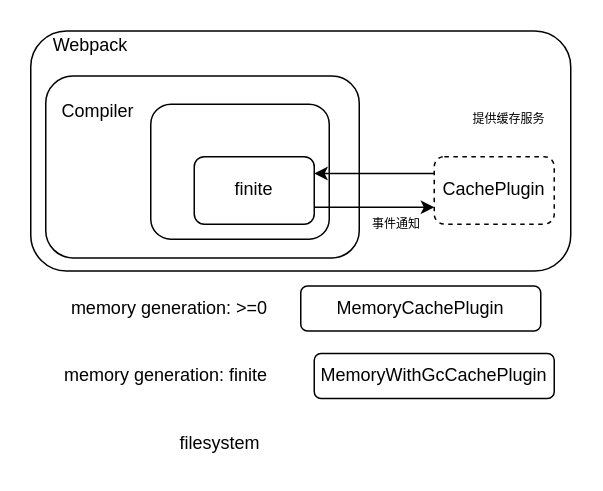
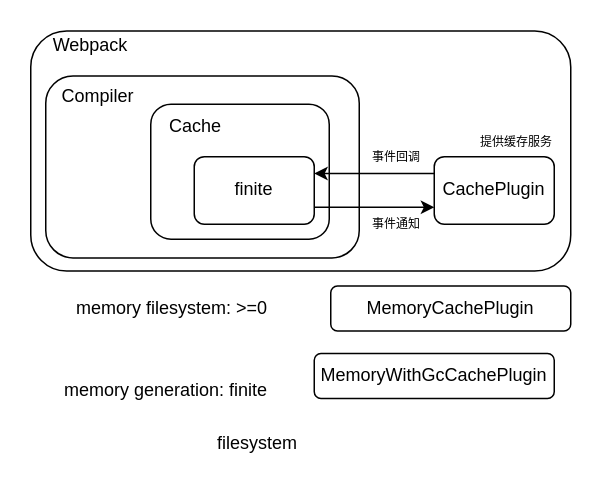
(98, 111) -> (98, 96)
(509, 119) -> (517, 141)
none -> (196, 126)
none -> (397, 156)
(494, 190) -> (494, 190)
(166, 308) -> (169, 308)
(421, 308) -> (451, 308)
(166, 376) -> (166, 391)
(166, 443) -> (203, 443)
